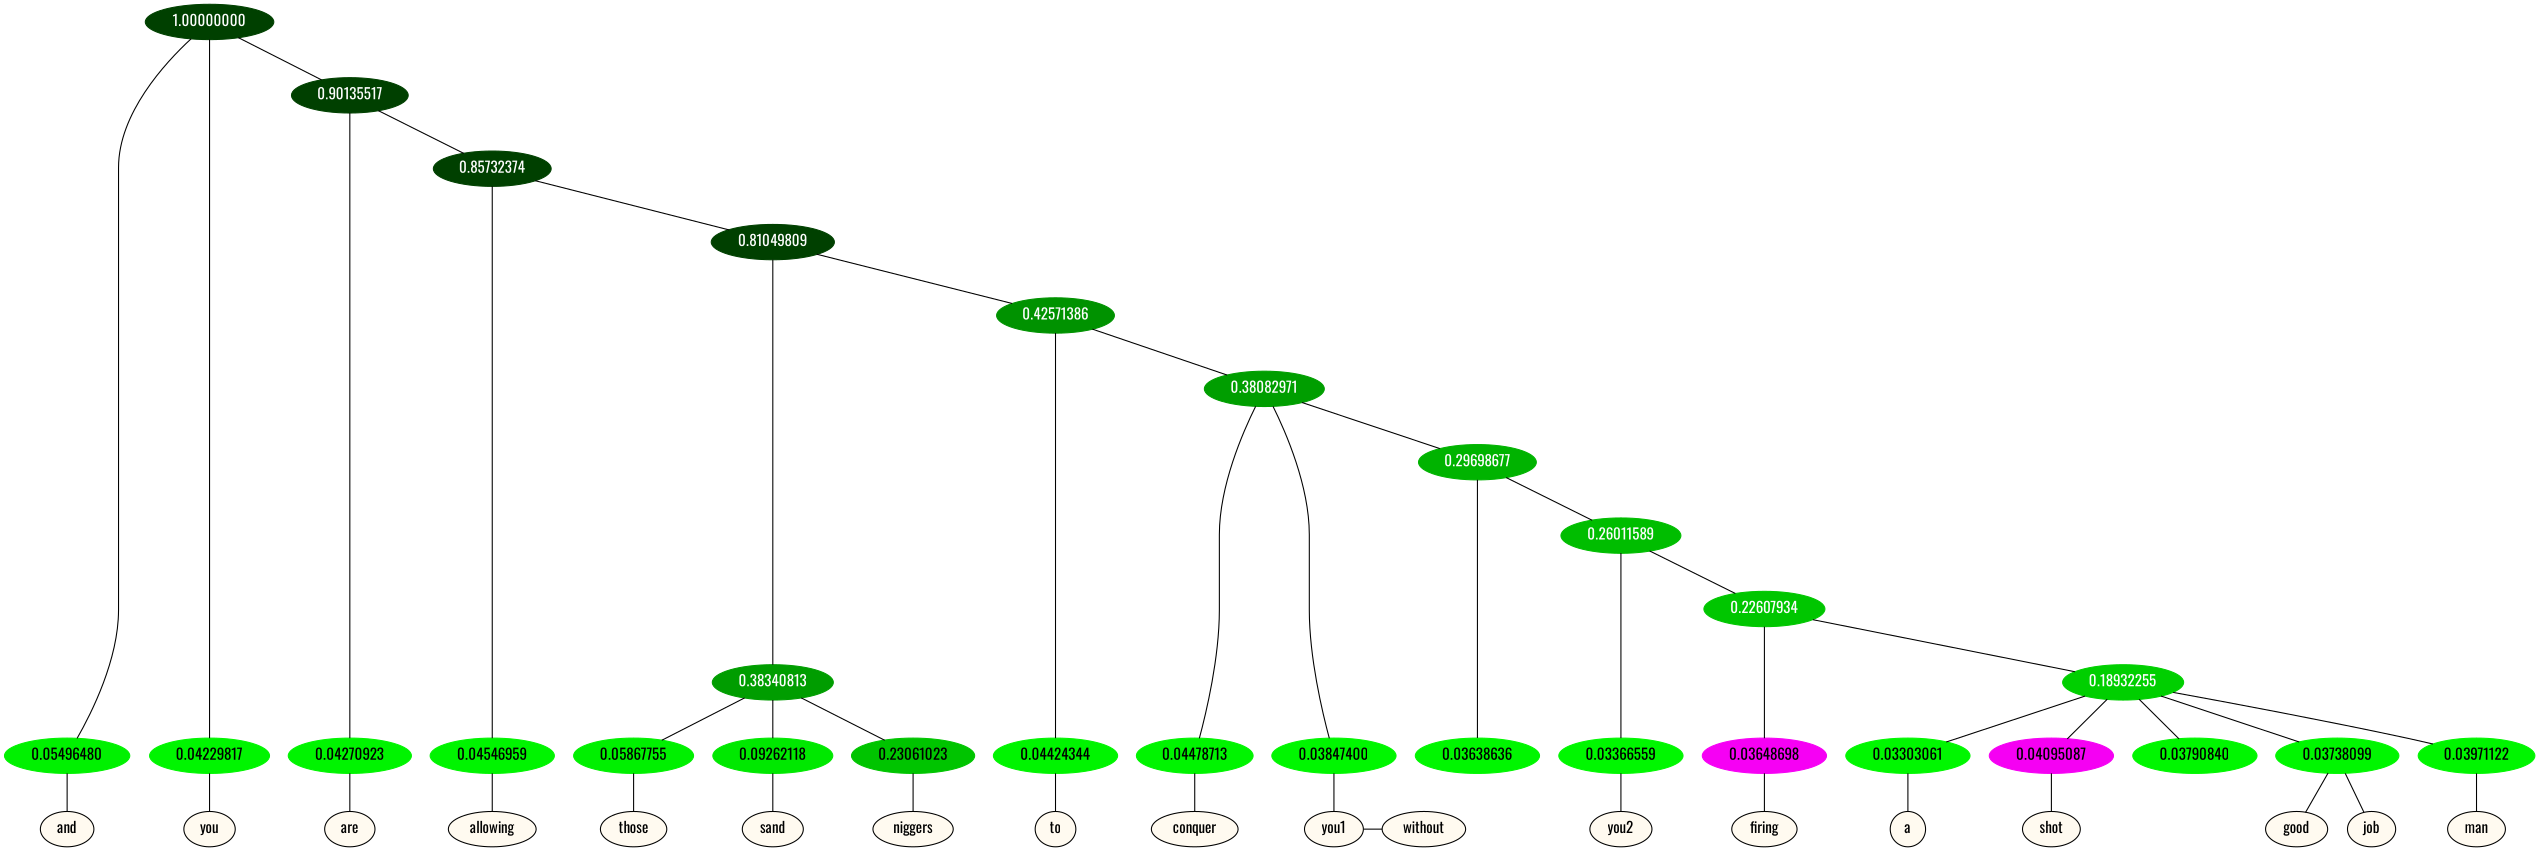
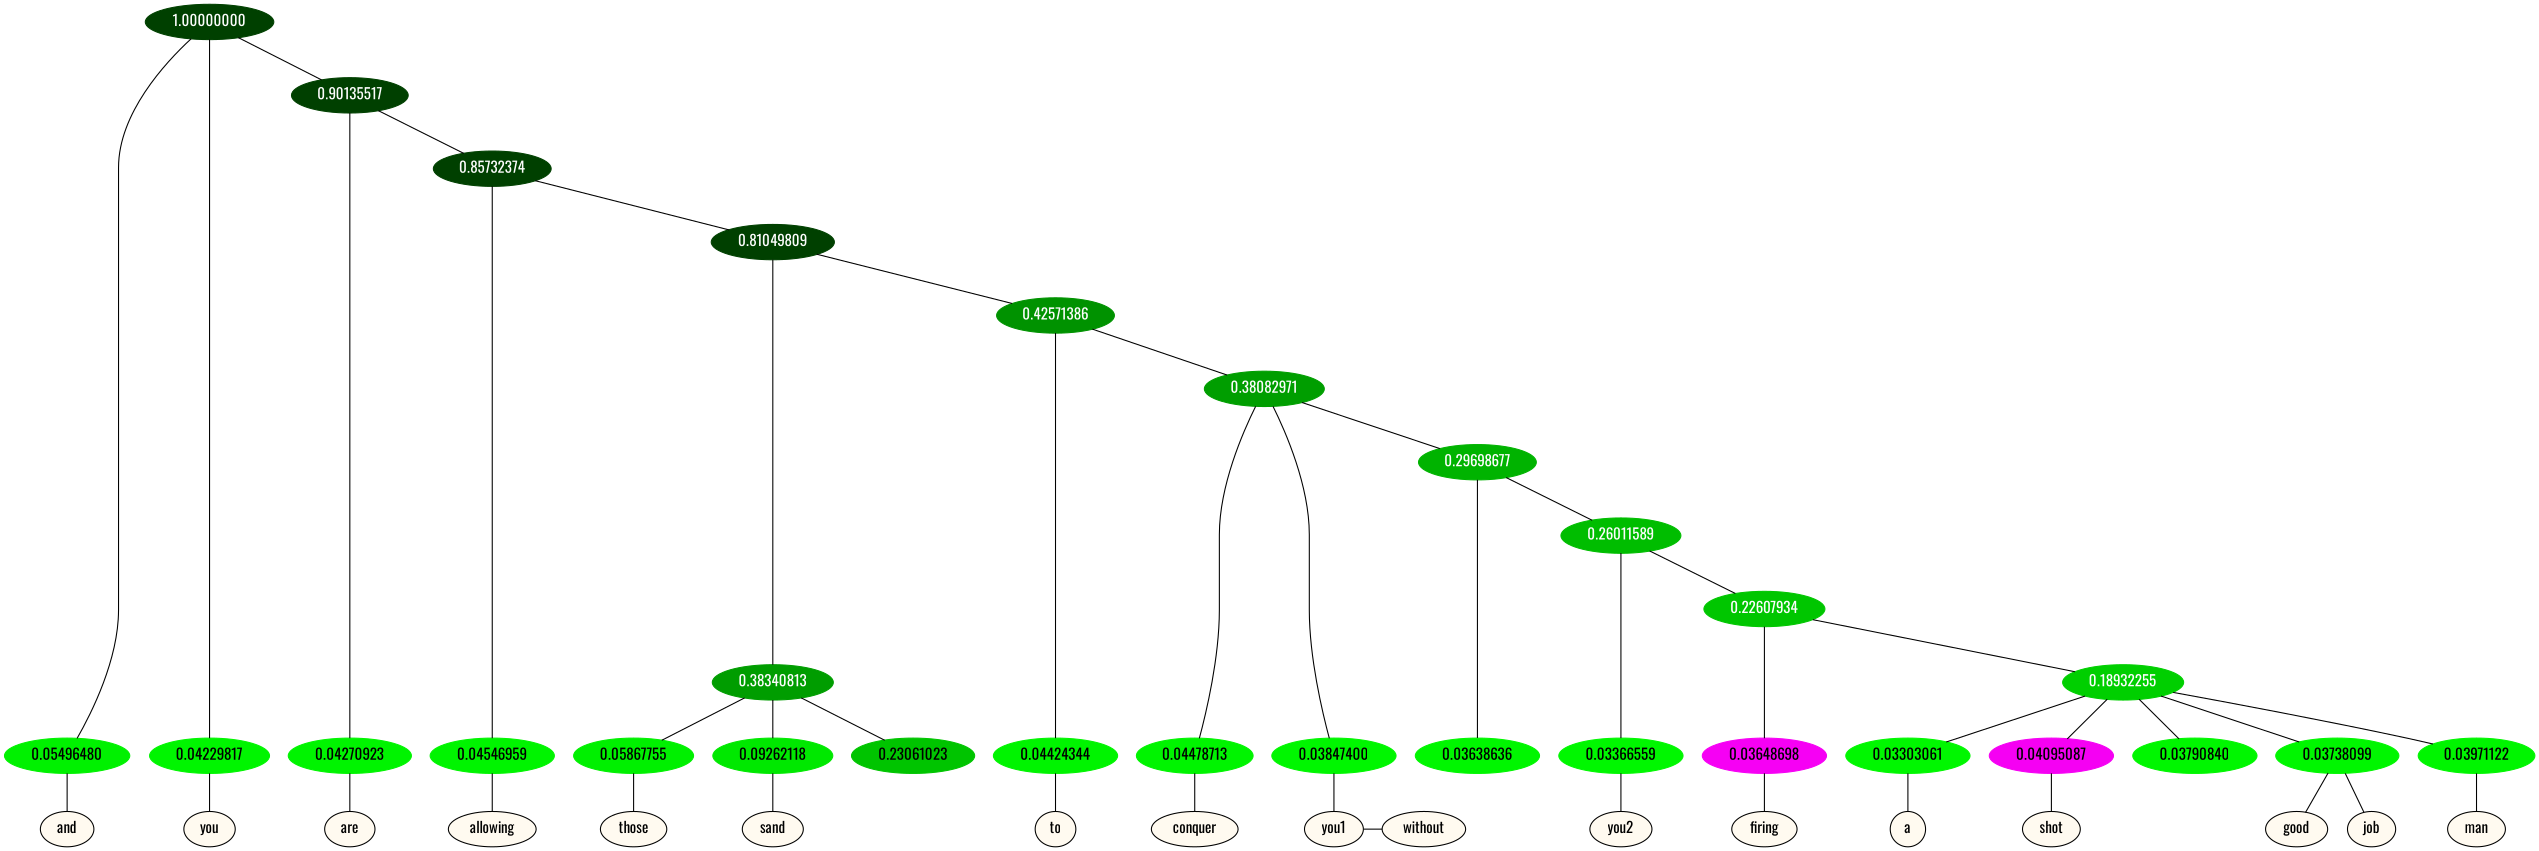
(913, 829) -> none
